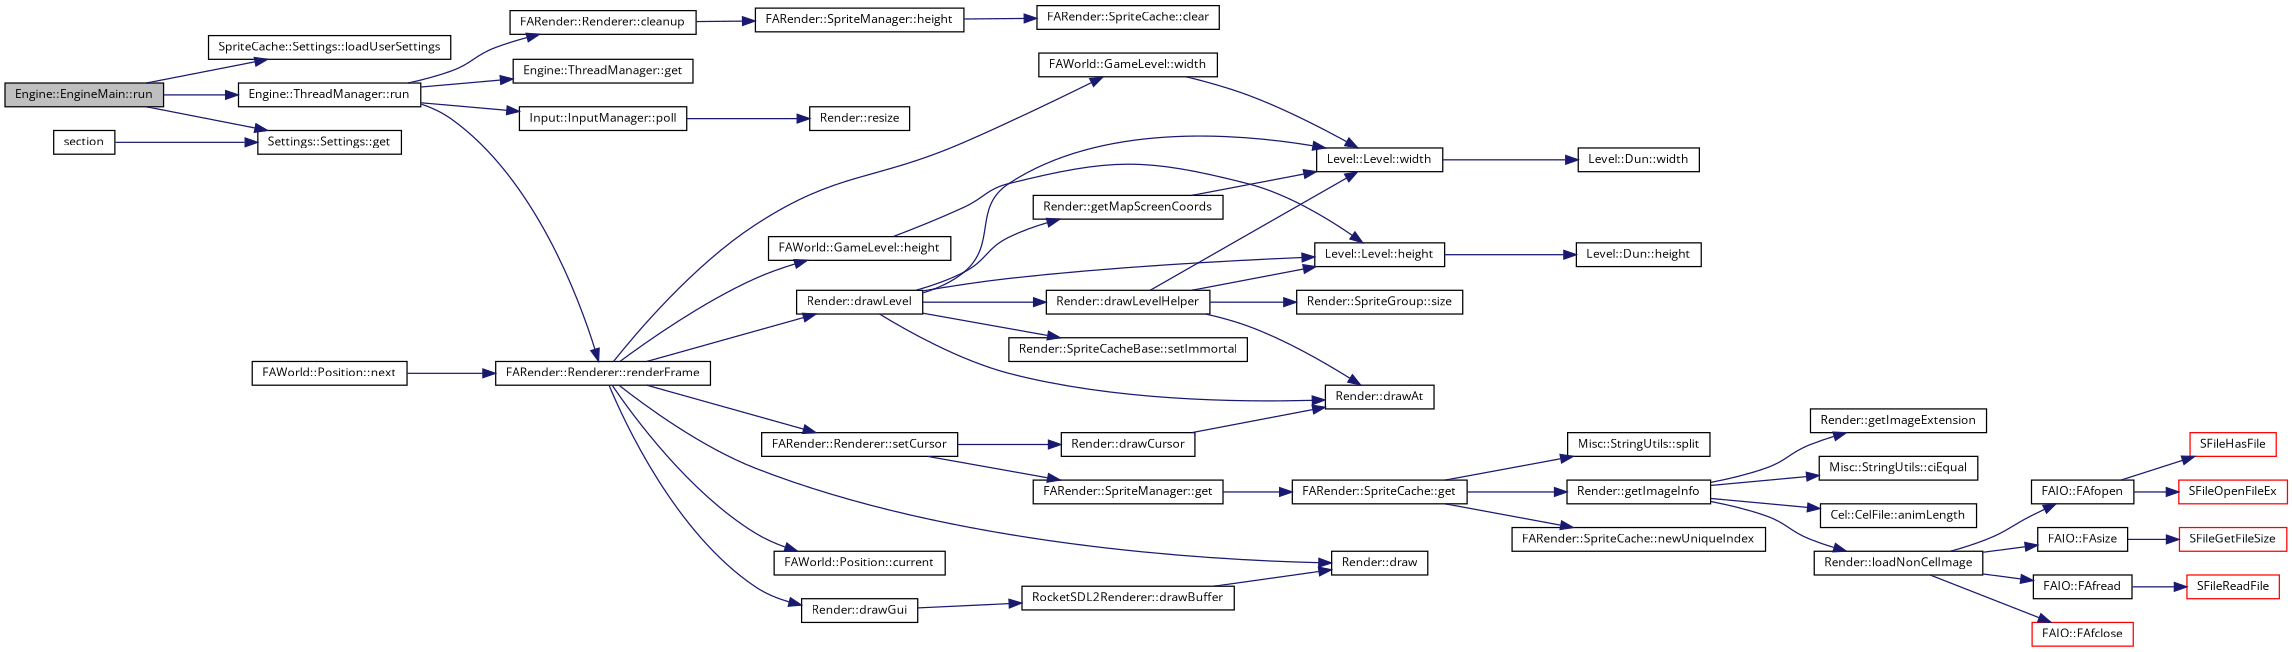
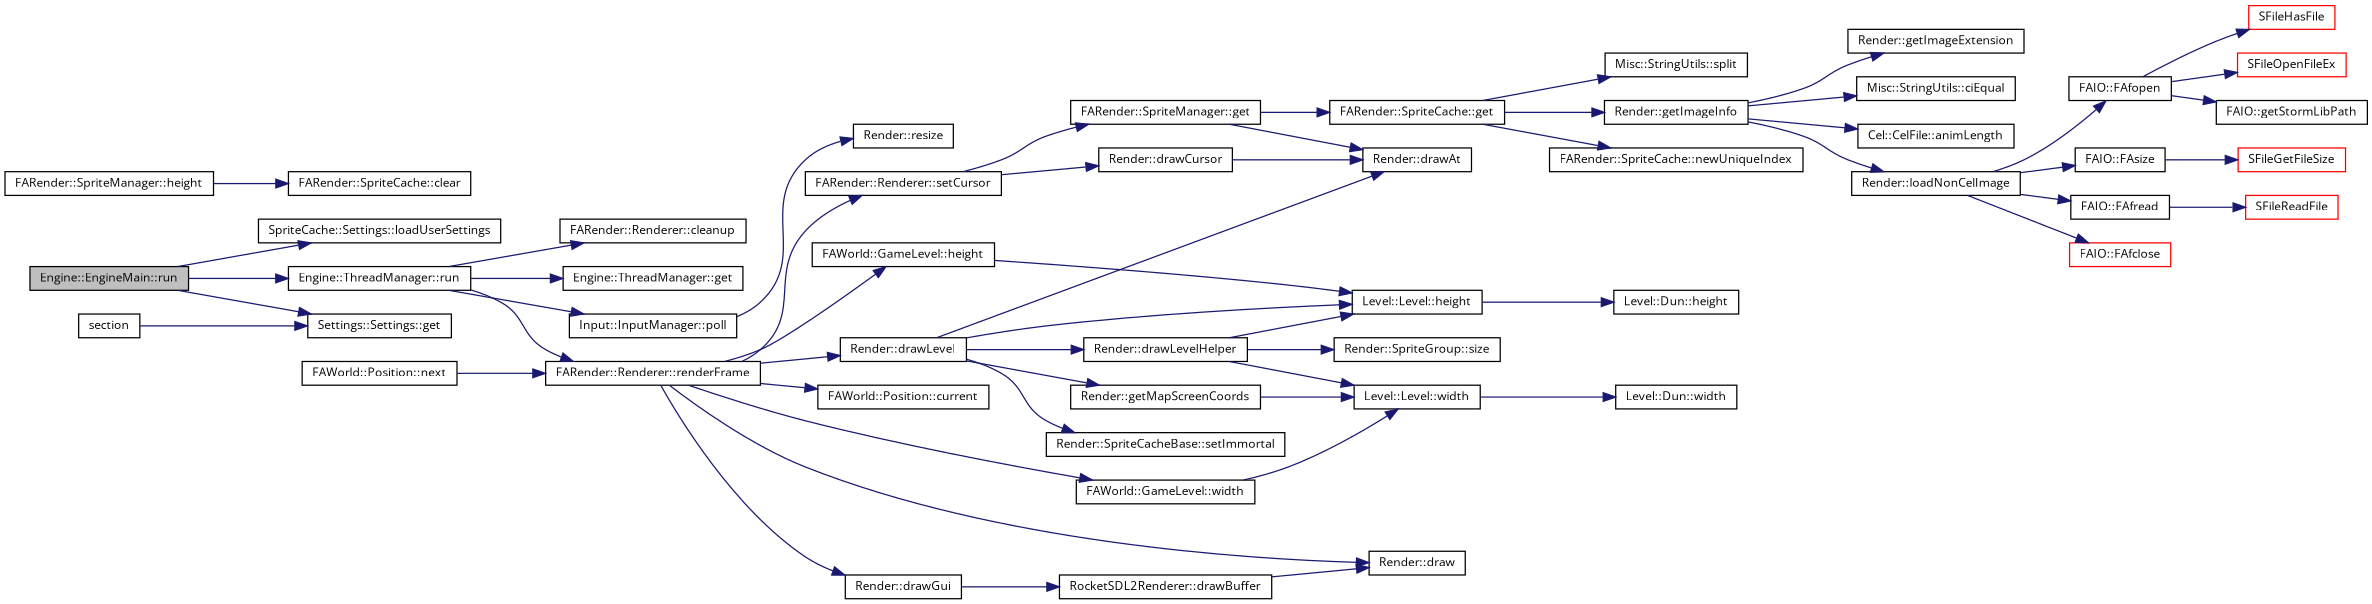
(719, 21) -> none
none -> (2292, 112)
(1084, 150) -> none
(1280, 340) -> (1290, 136)
